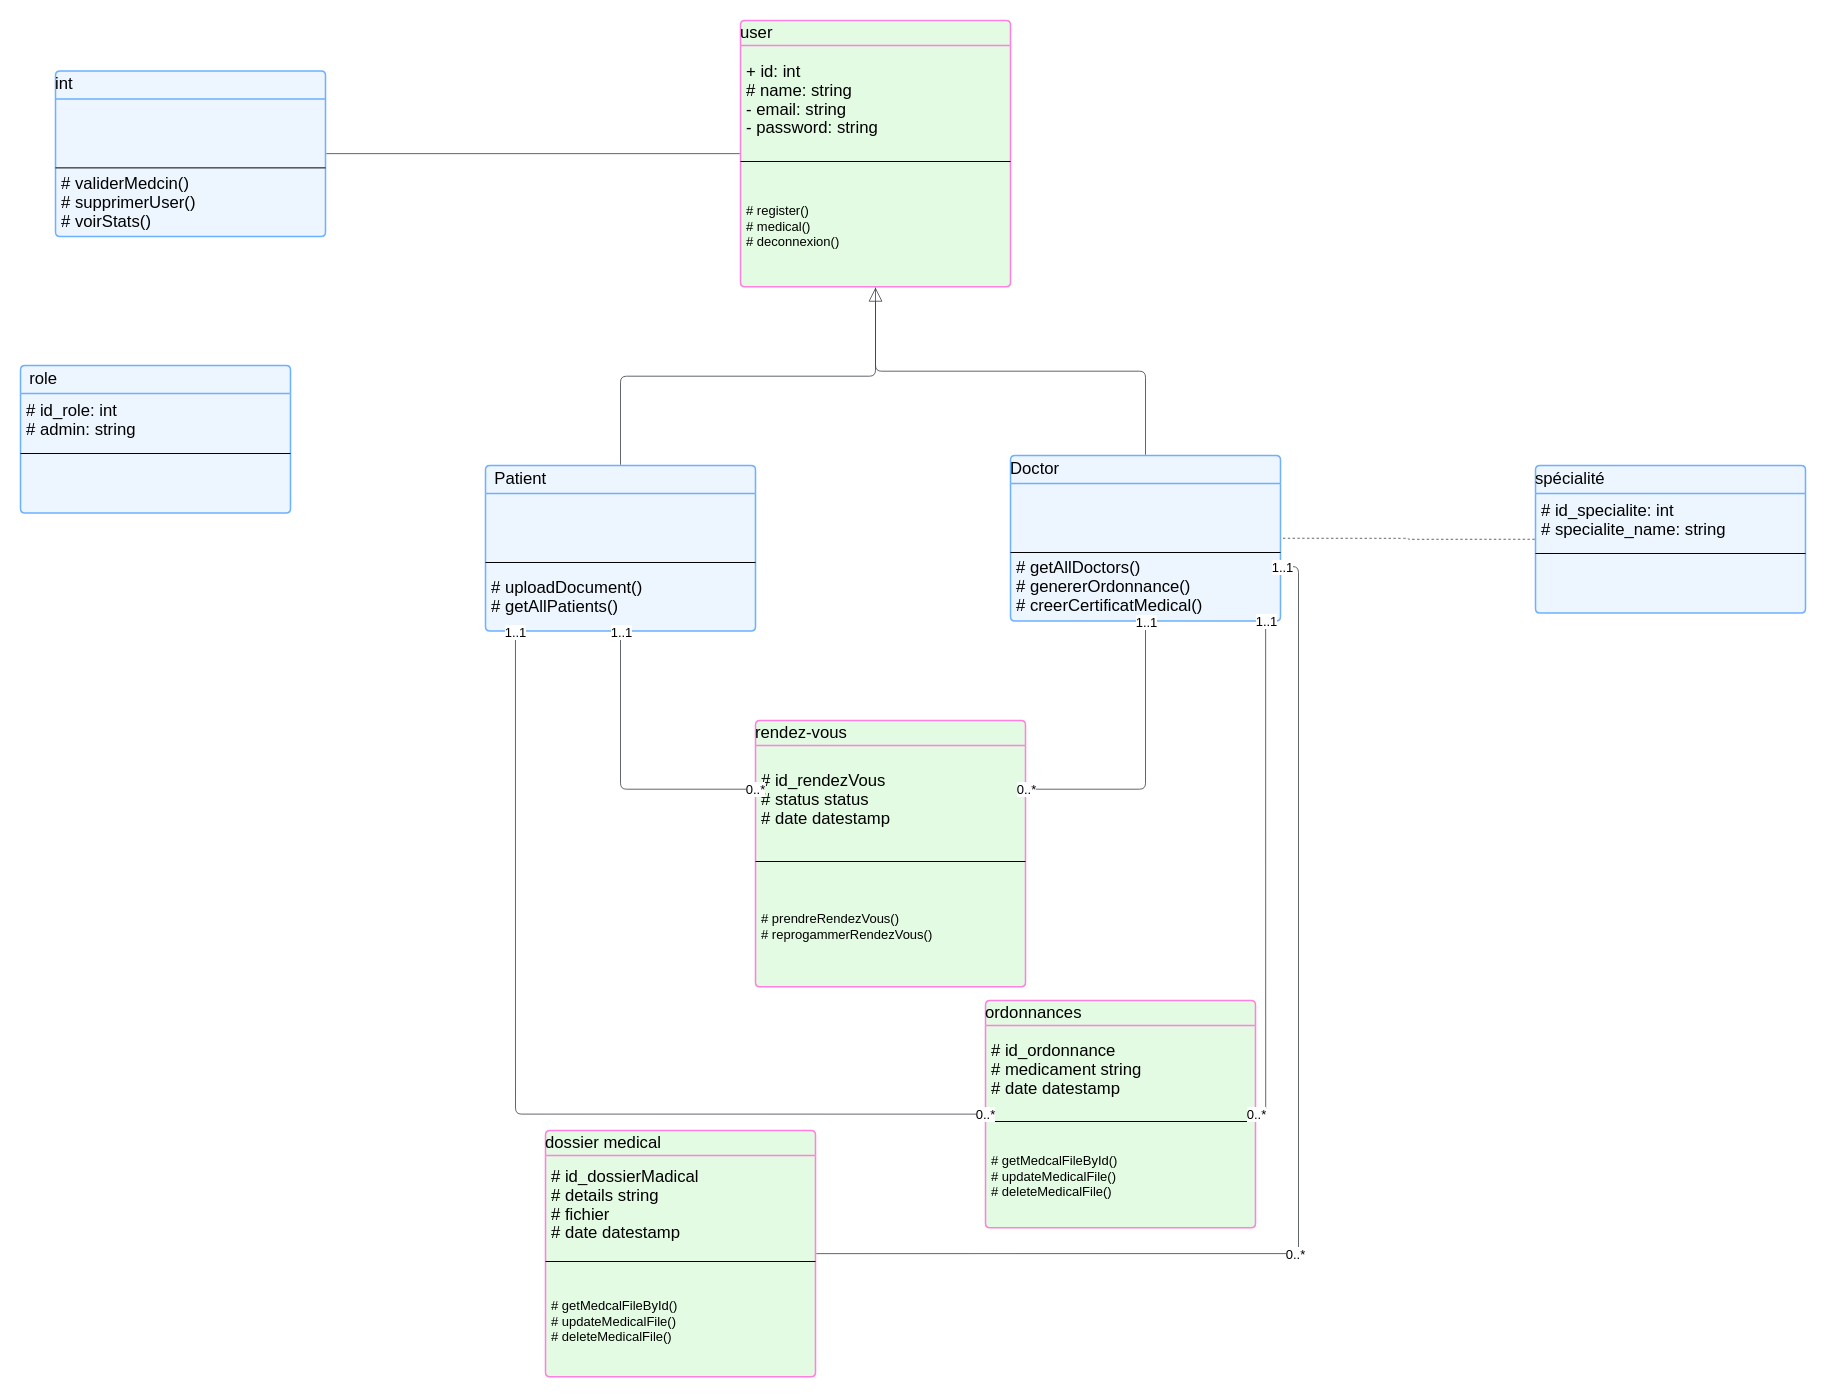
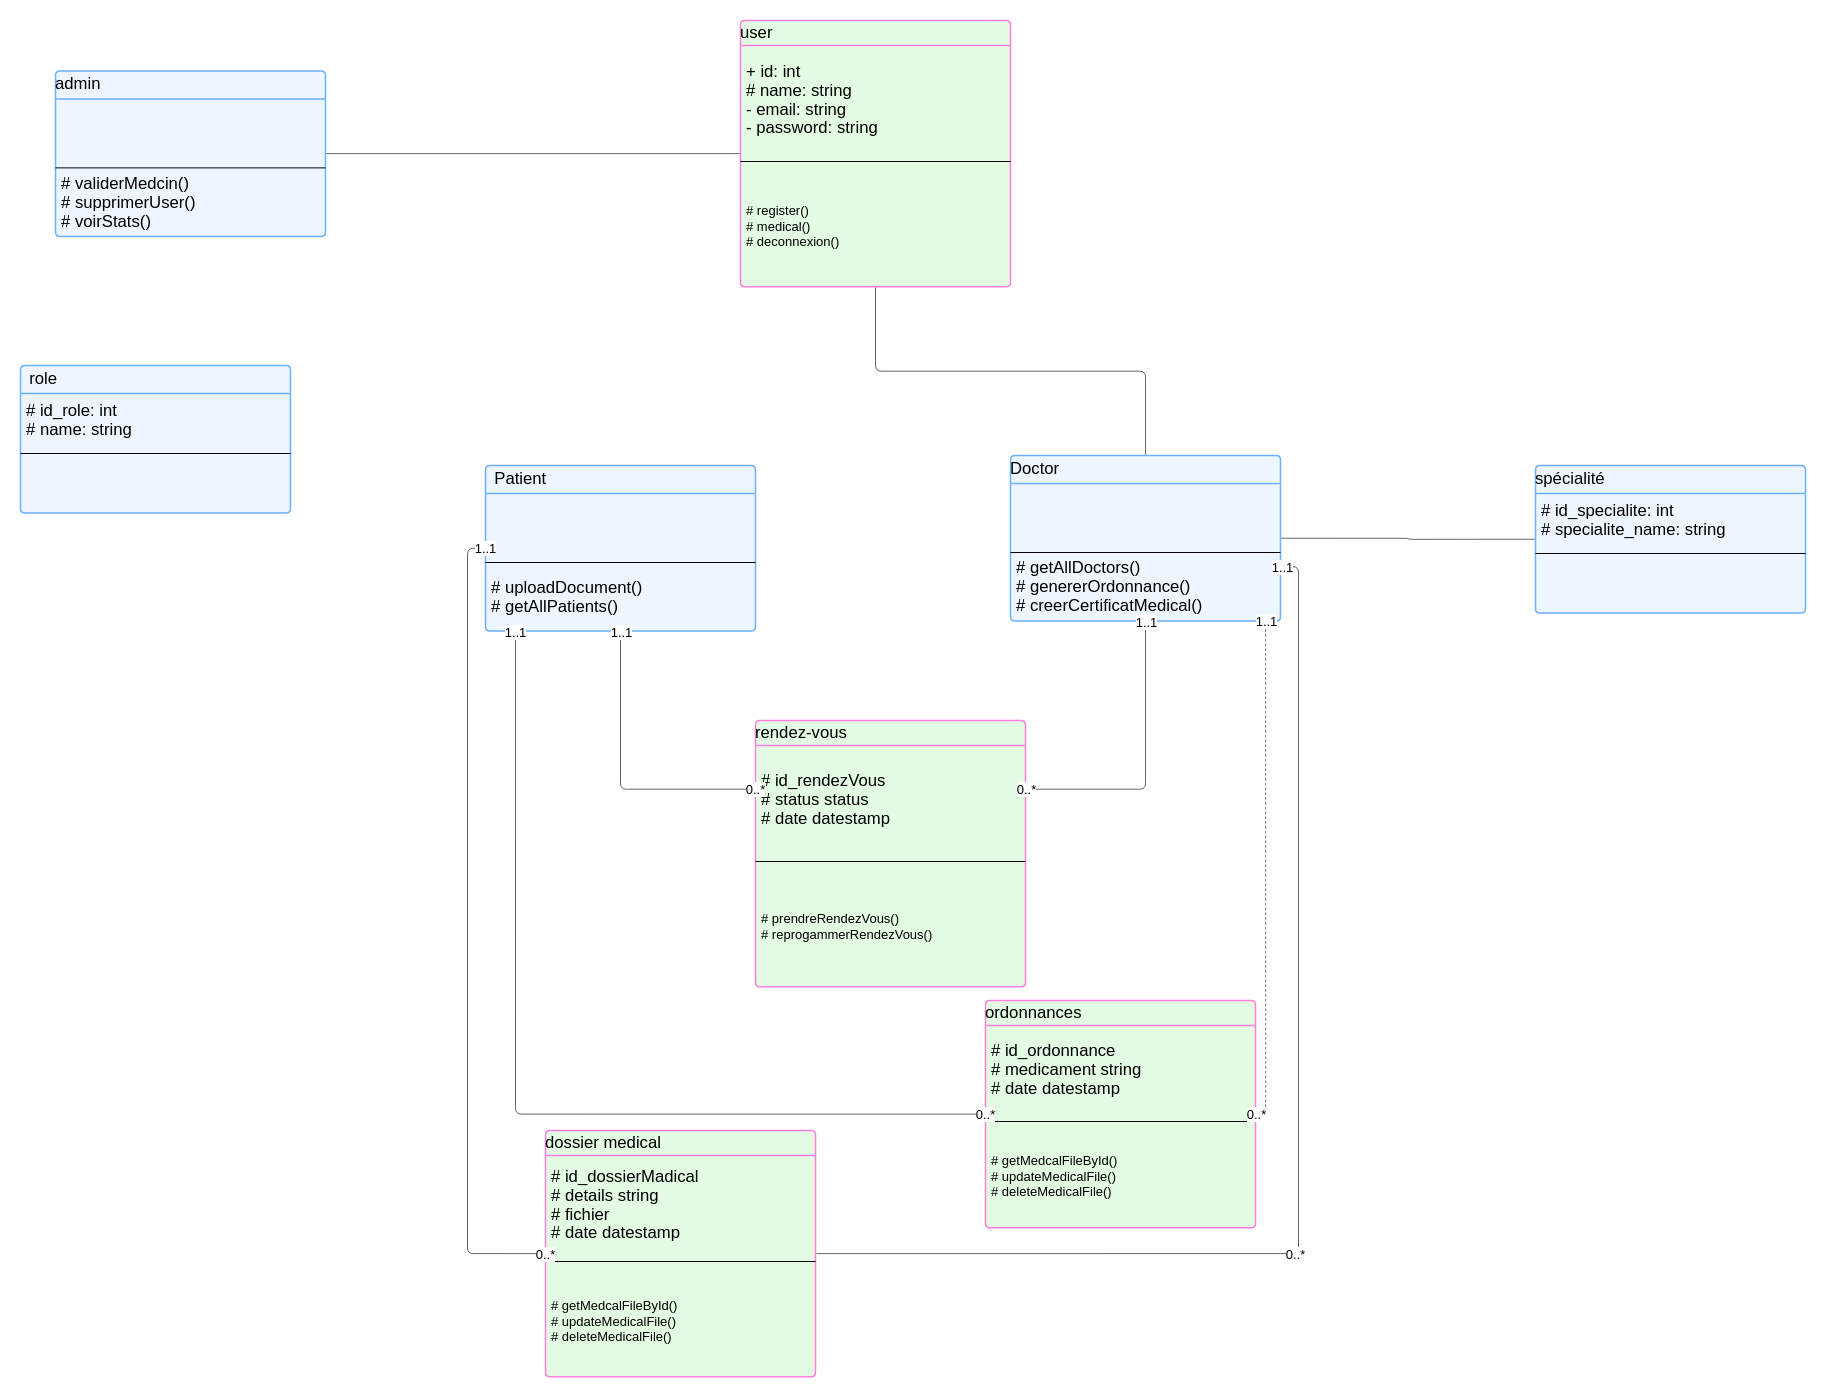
(67, 85) -> (77, 85)
(707, 376) -> none
(86, 422) -> (83, 422)
(1408, 539) -> (1408, 539)
(1296, 568) -> (1297, 568)
(1266, 868) -> (1266, 868)
none -> (468, 931)
